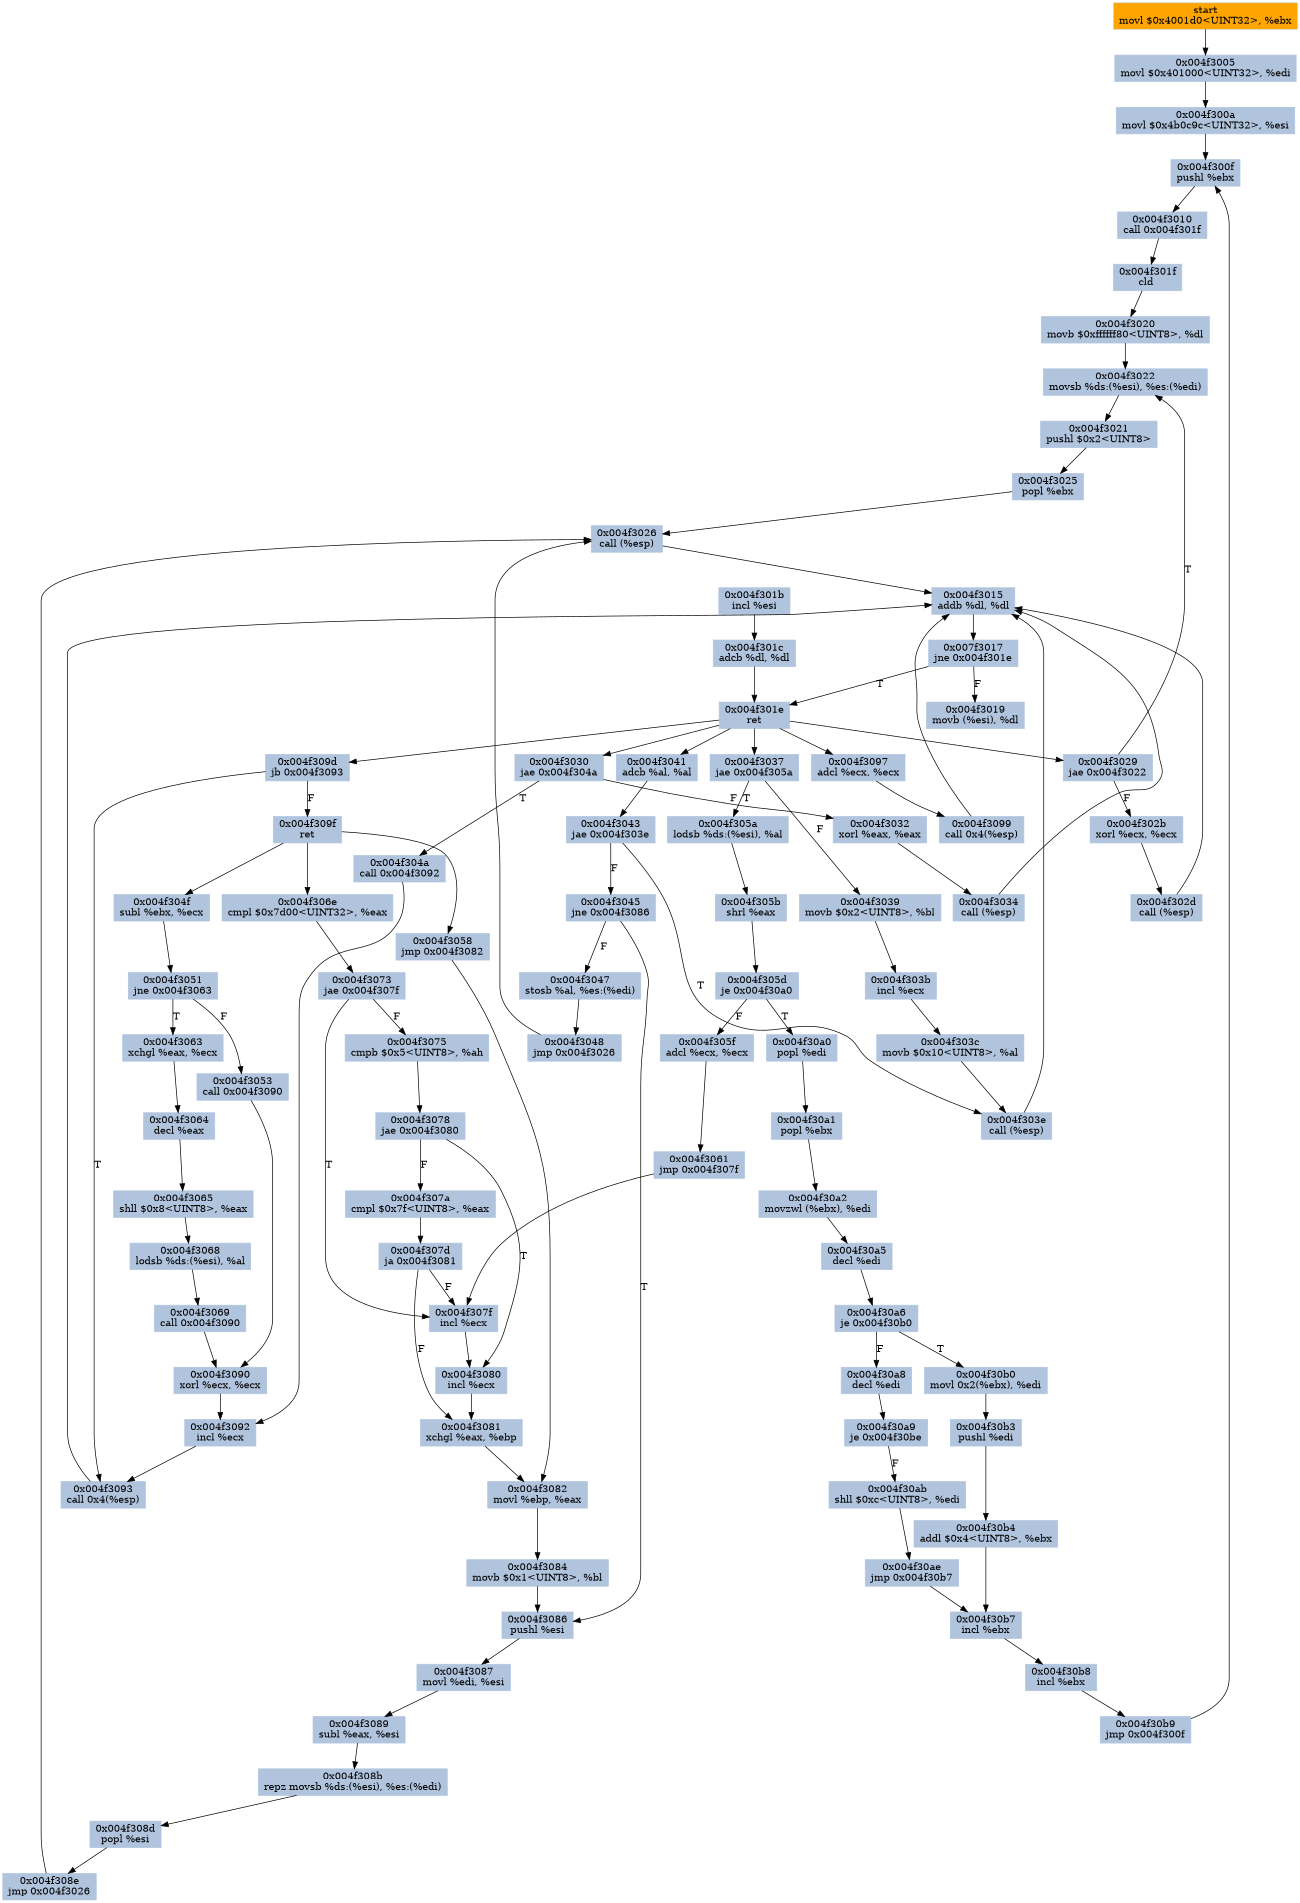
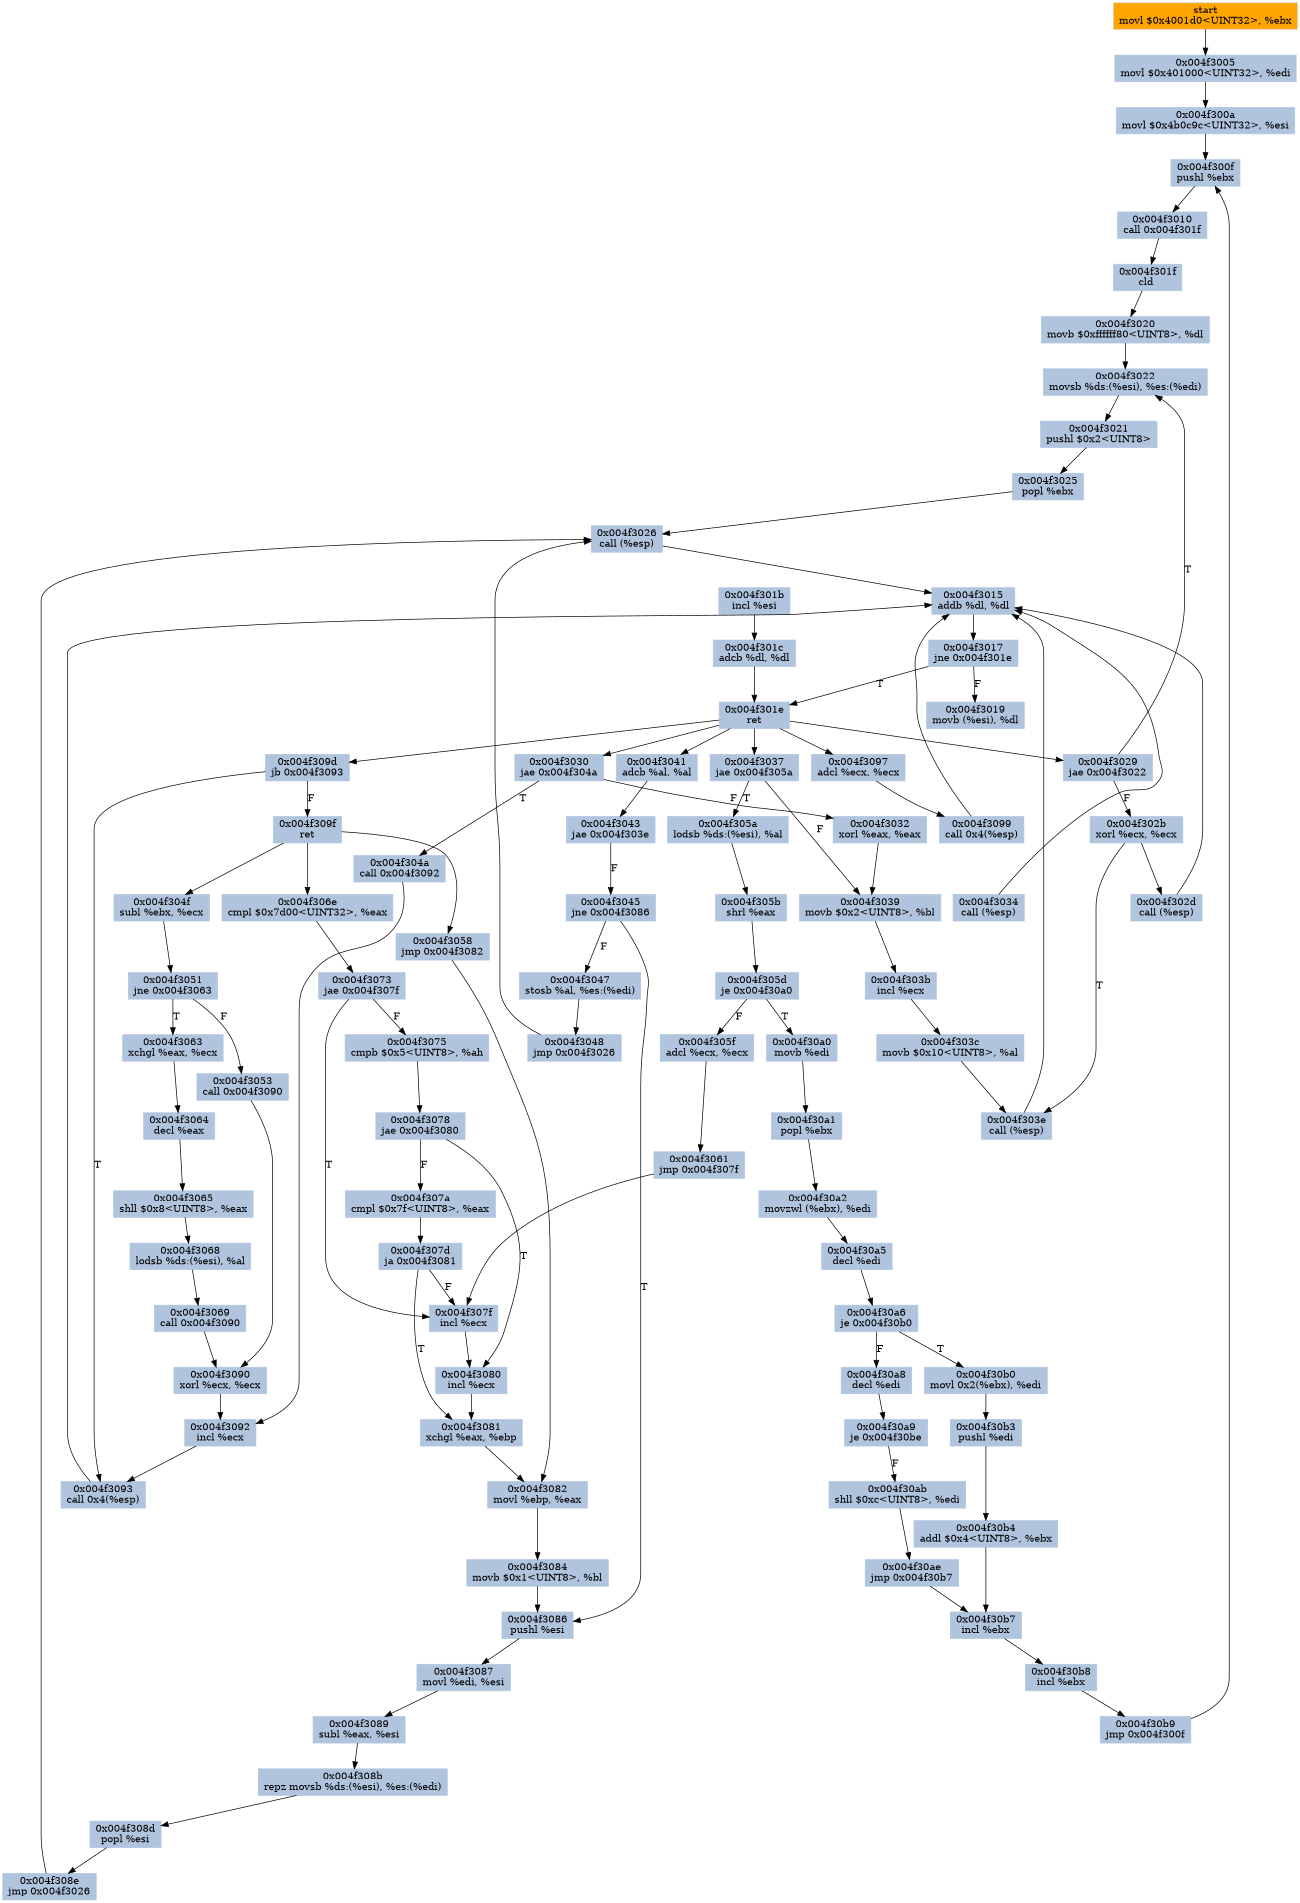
(973, 653) -> (973, 653)
(932, 867) -> (875, 865)
(755, 1030) -> (1096, 982)
(802, 1048) -> (802, 1048)
(421, 1349) -> (421, 1349)
